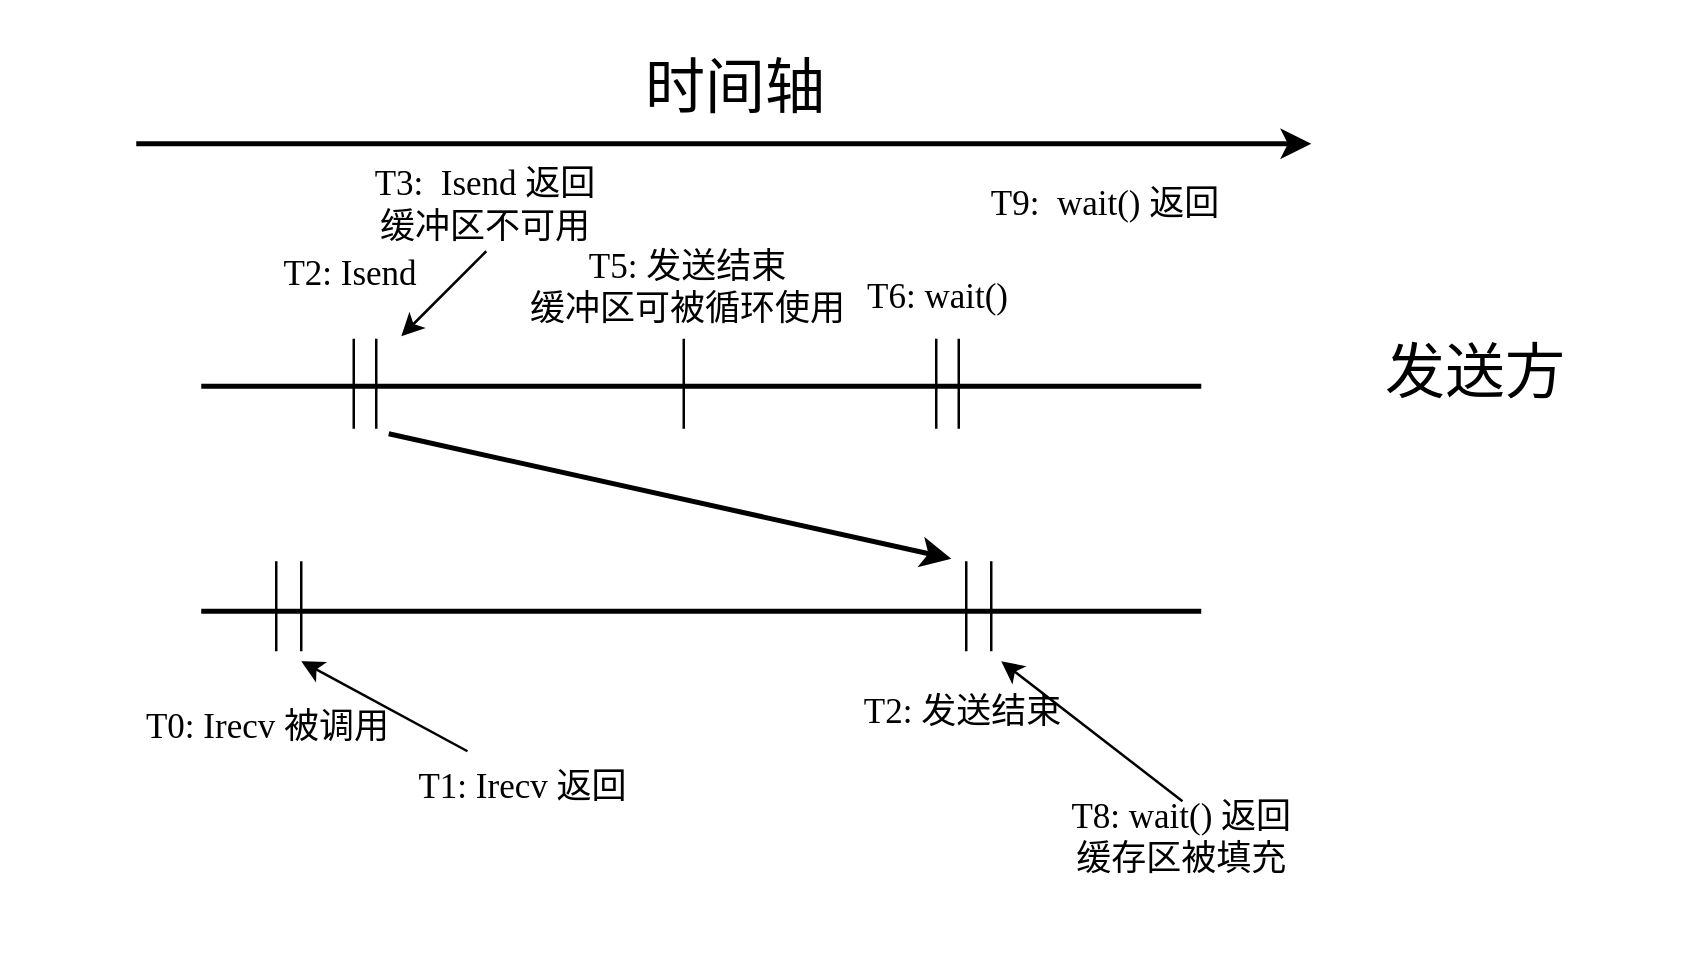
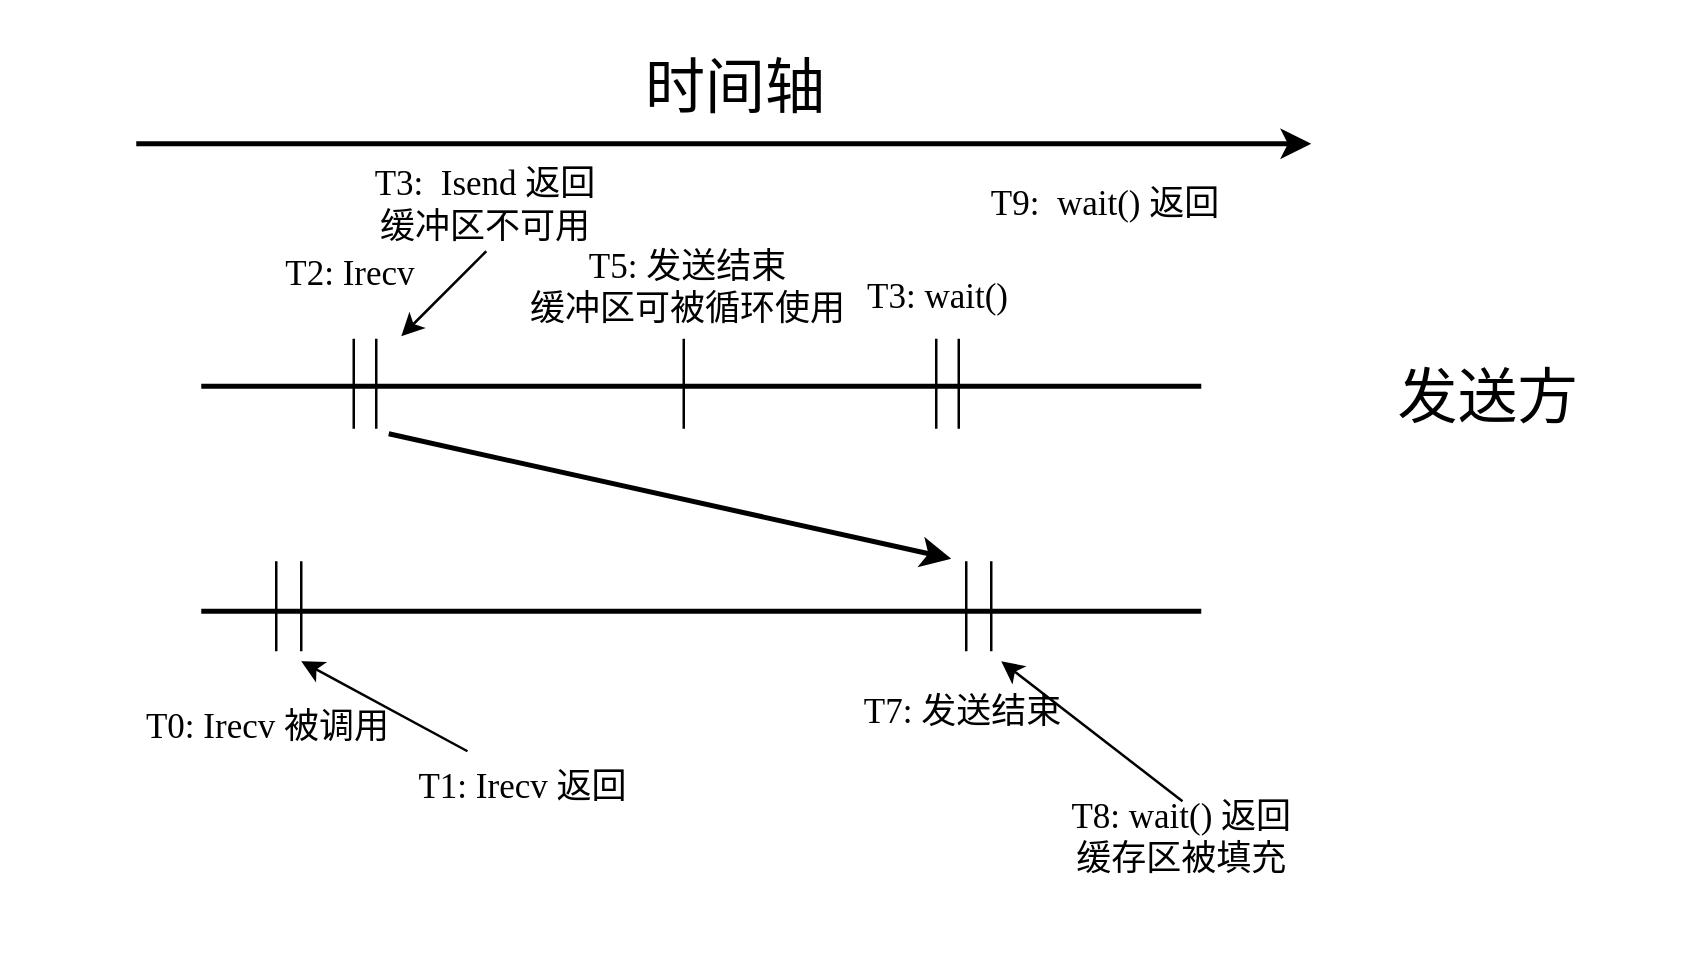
(351, 276) -> (351, 276)
(939, 299) -> (939, 299)
(1476, 374) -> (1489, 399)
(964, 714) -> (964, 714)
